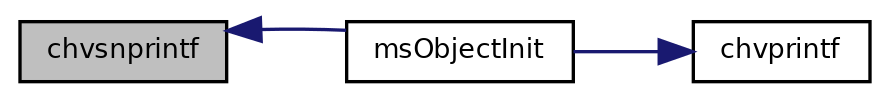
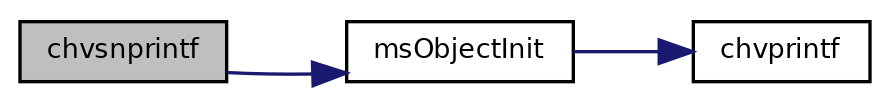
(304, 29) -> (270, 74)
